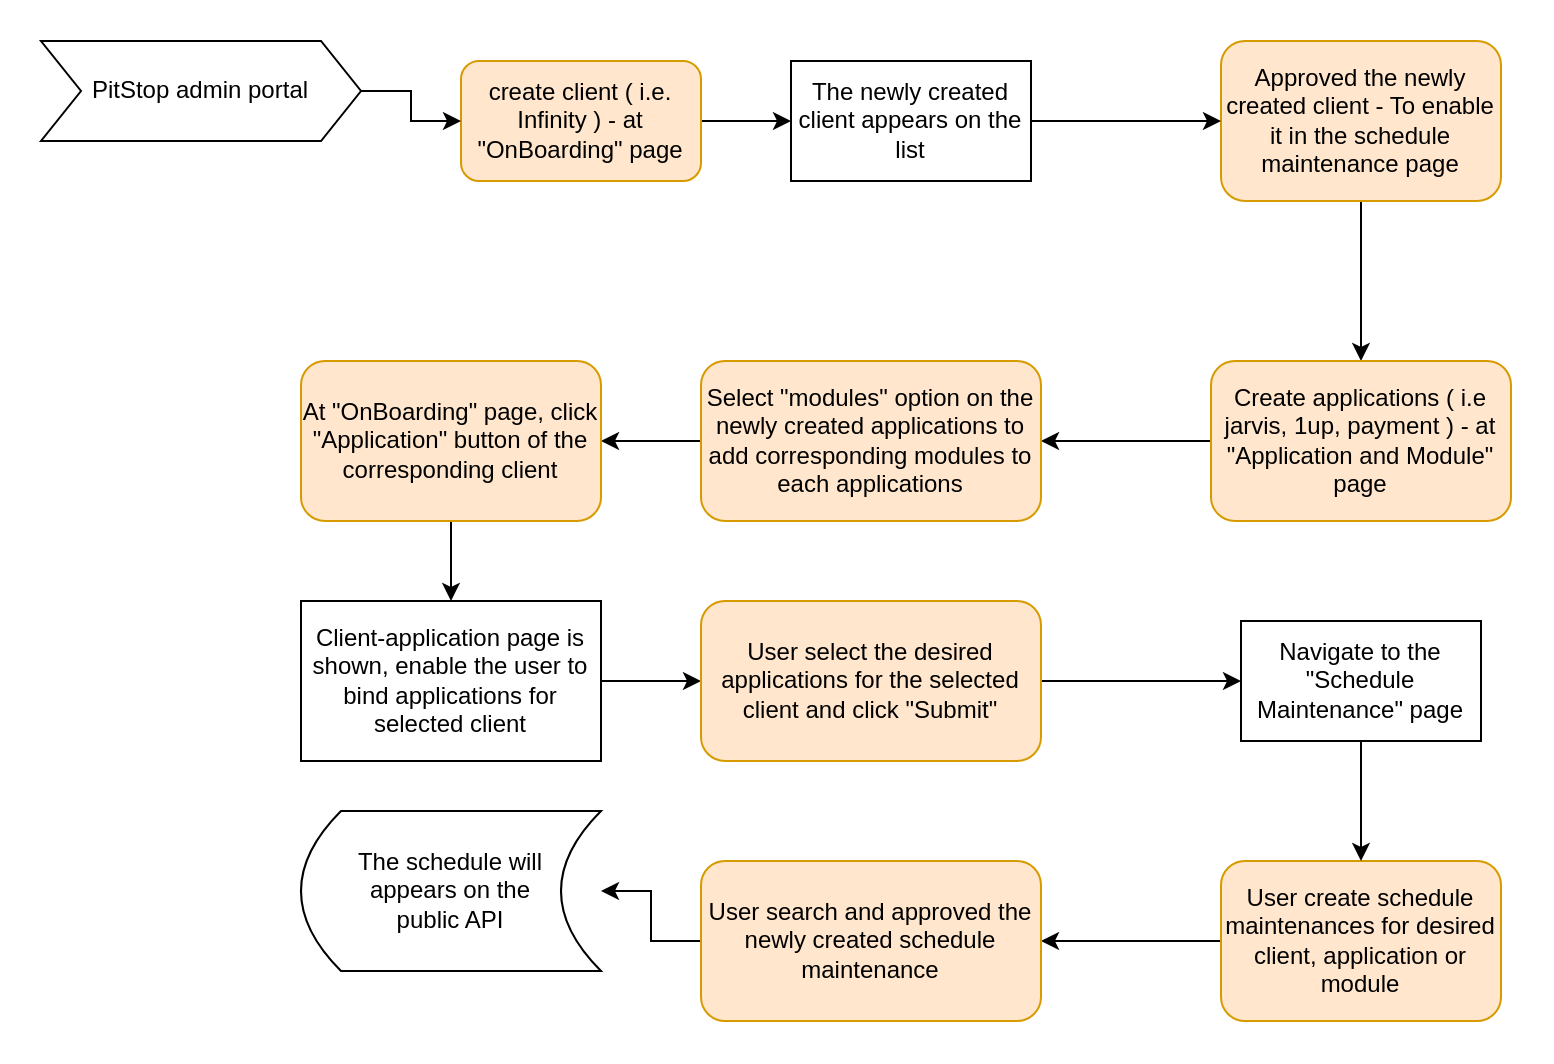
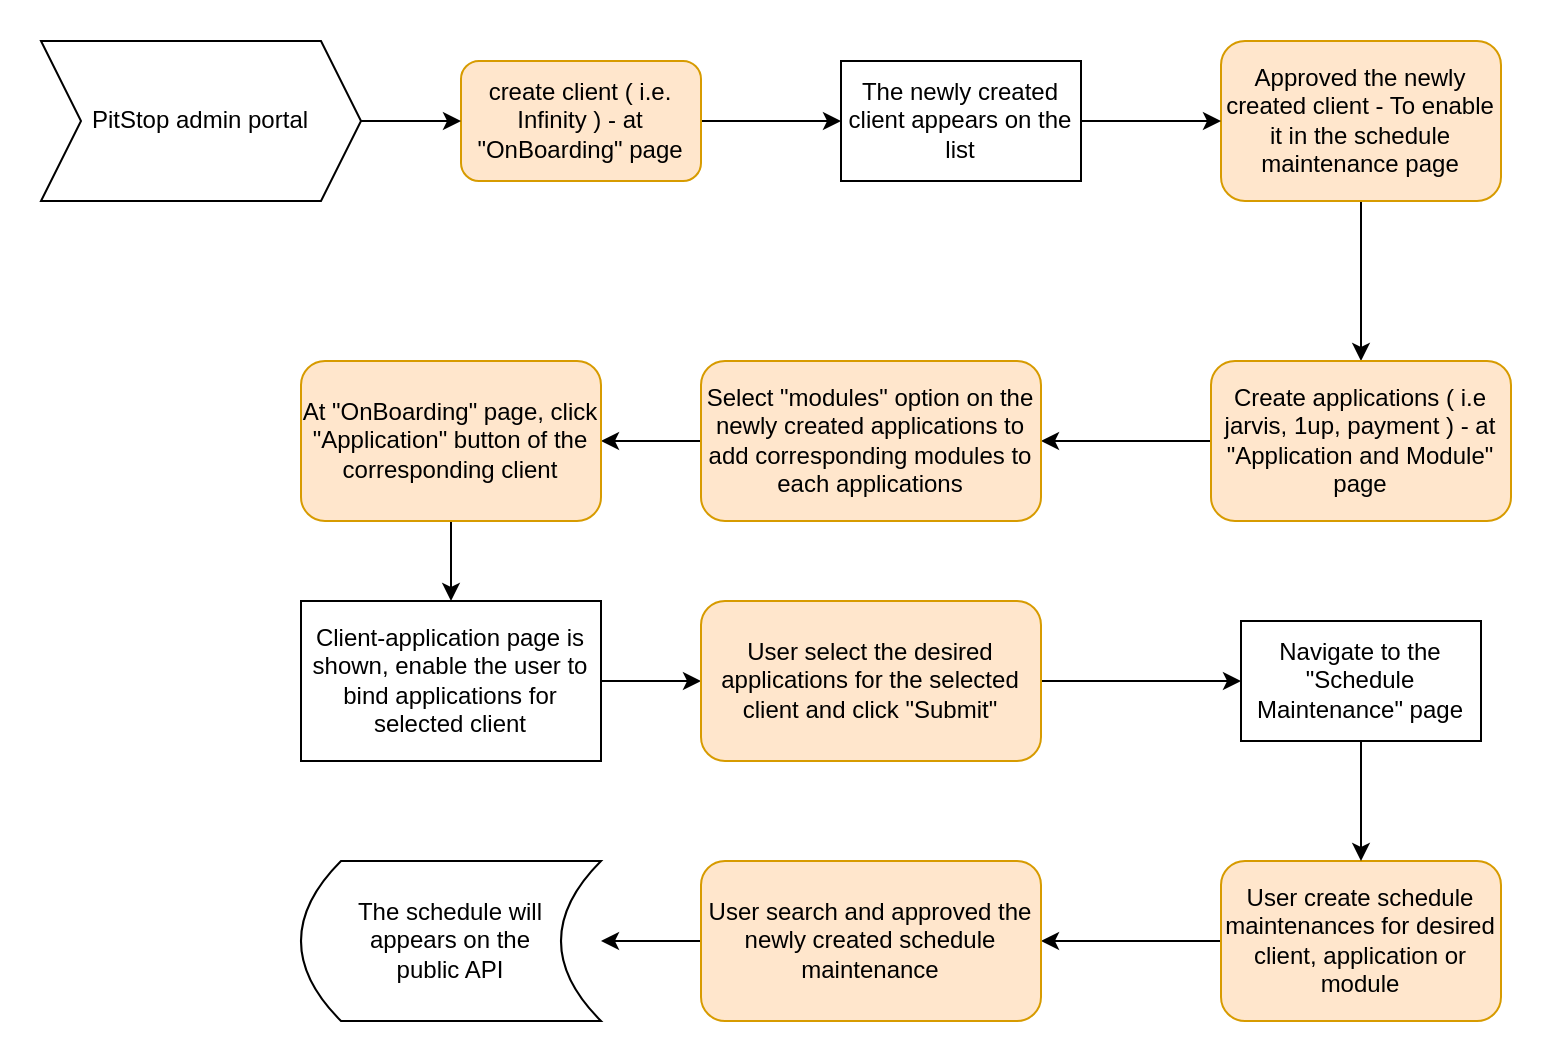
(201, 91) -> (201, 121)
(911, 121) -> (961, 121)
(451, 891) -> (451, 941)
